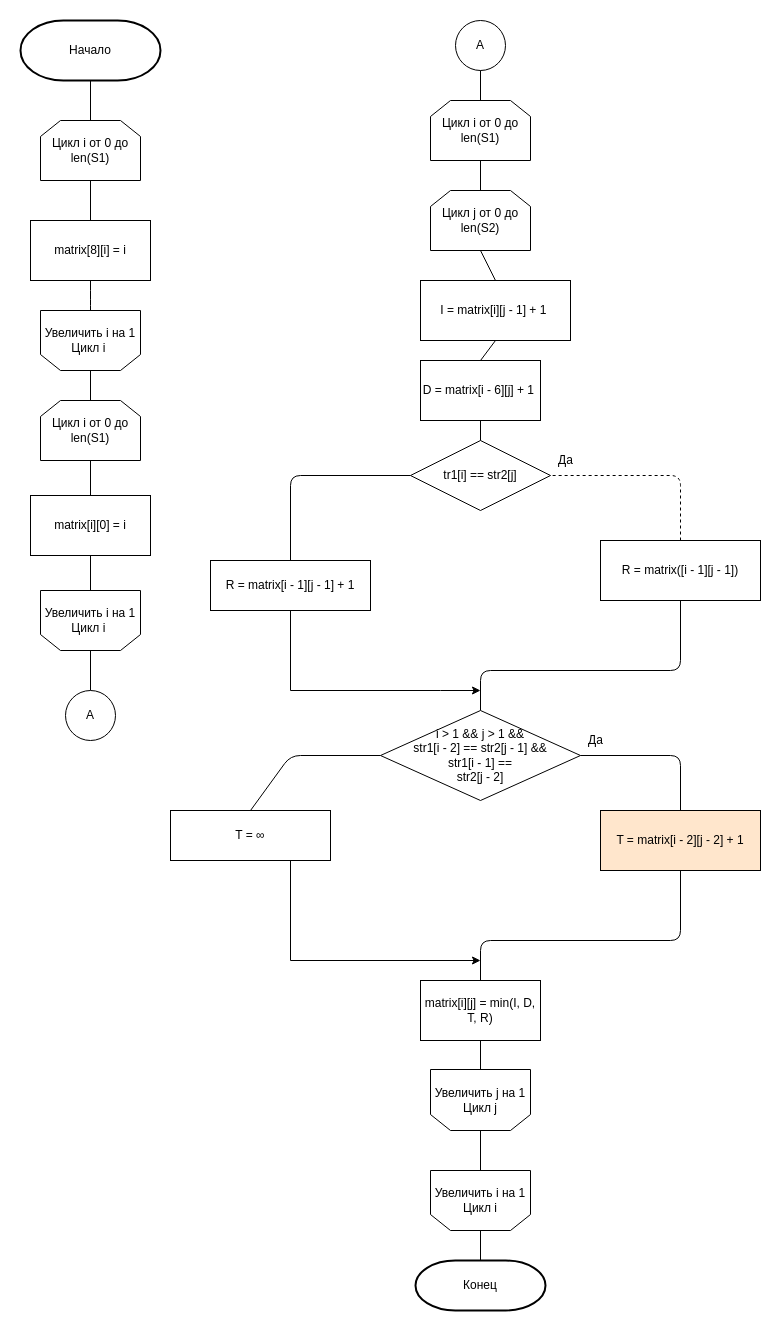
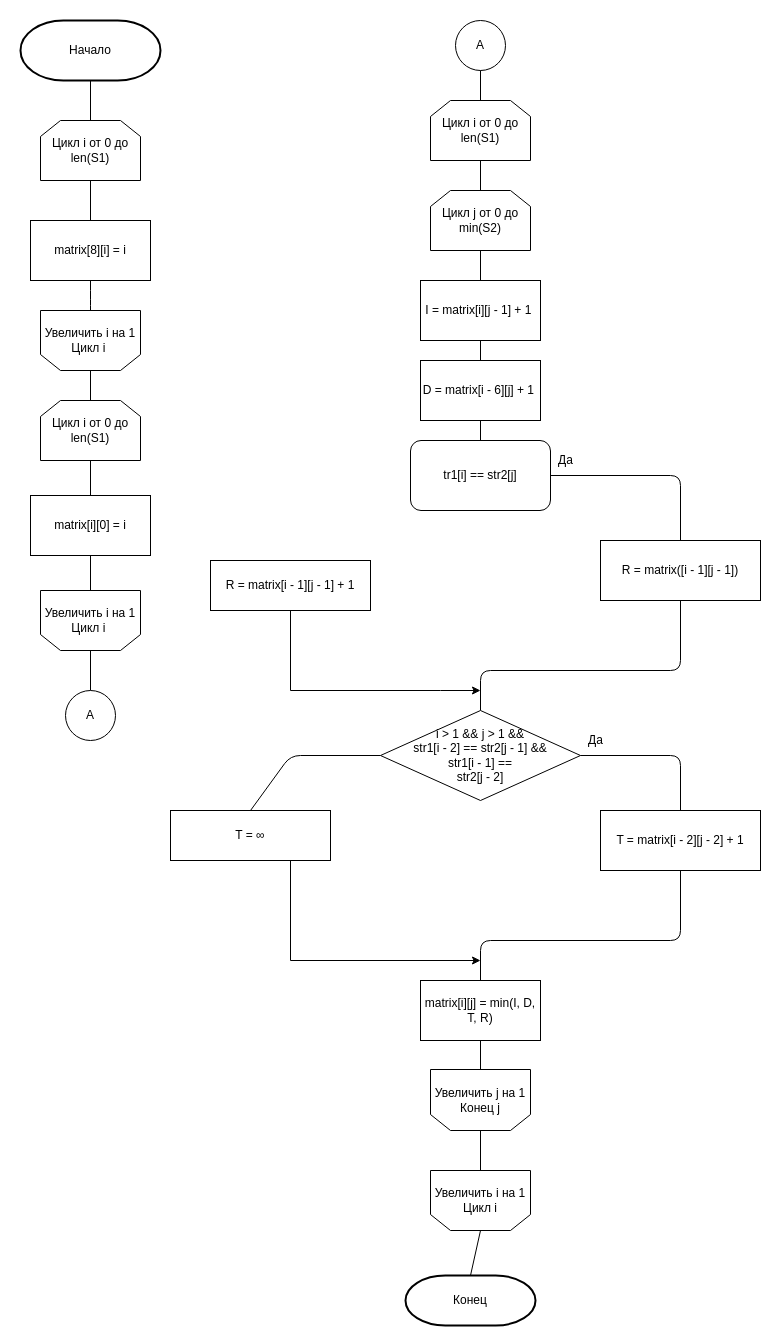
(481, 221) -> (481, 221)
(496, 311) -> (481, 311)
(313, 476) -> none
(481, 476) -> (481, 476)
(643, 476) -> (643, 476)
(681, 841) -> (681, 841)
(481, 1101) -> (481, 1101)
(481, 1286) -> (471, 1301)
